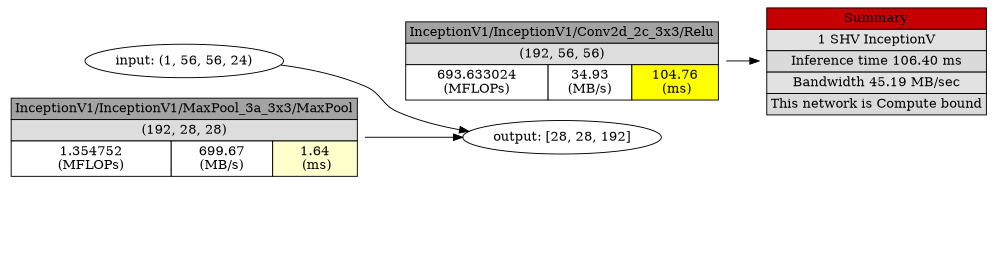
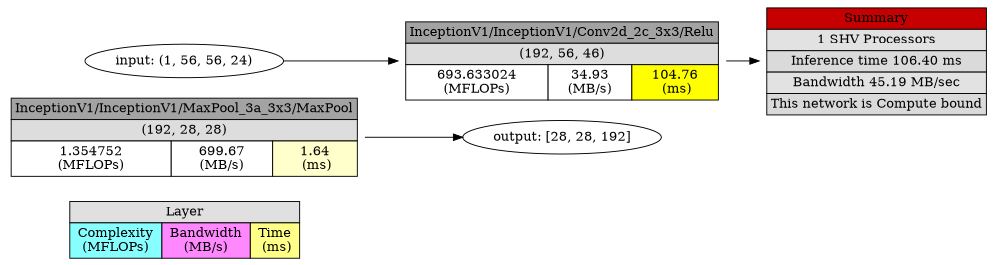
(877, 40) -> (877, 40)
(562, 54) -> (562, 54)
(373, 91) -> (336, 61)
none -> (184, 229)
